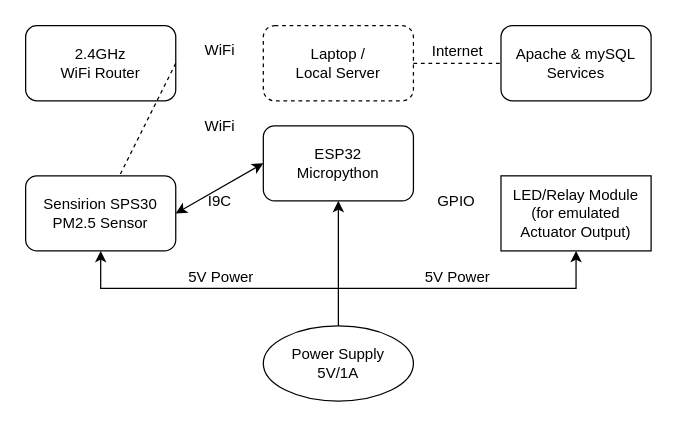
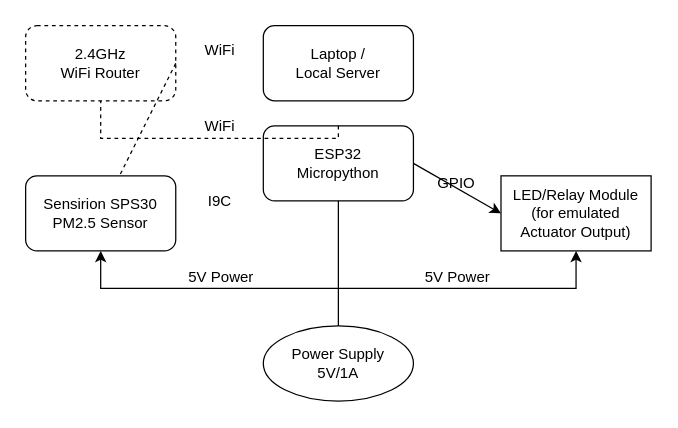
(457, 52) -> none
(101, 63) -> (101, 63)
(338, 63) -> (338, 63)
(456, 63) -> none
(576, 63) -> none
none -> (207, 138)
none -> (453, 186)
(219, 188) -> none
(456, 202) -> (456, 183)
(338, 211) -> (338, 207)
